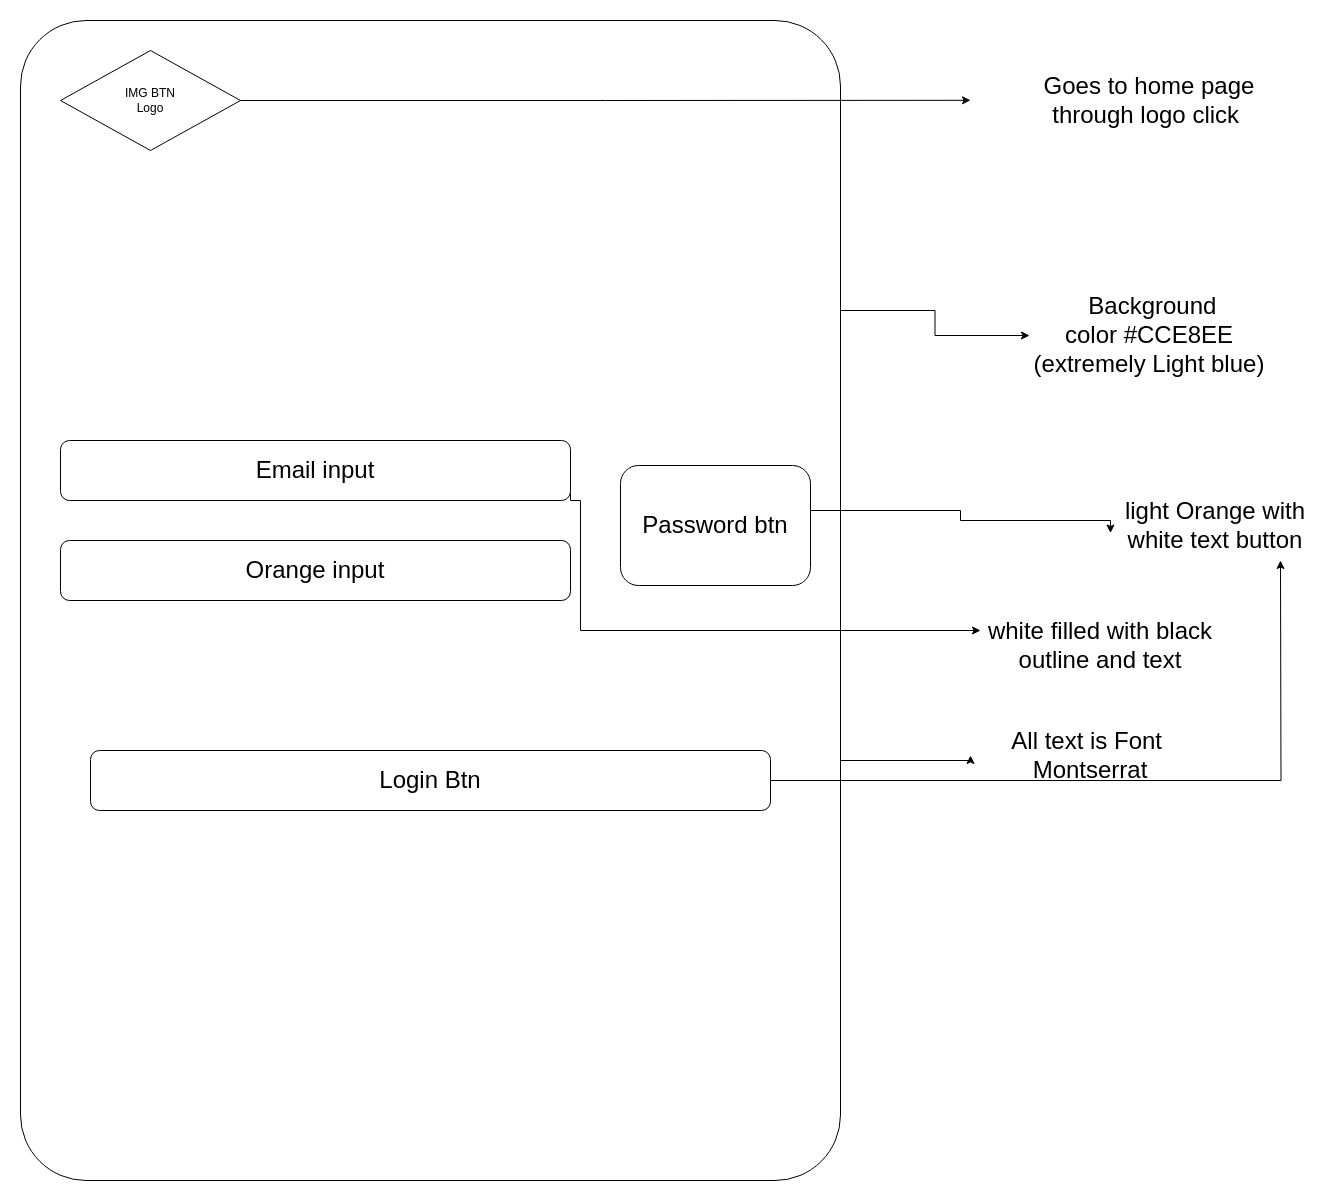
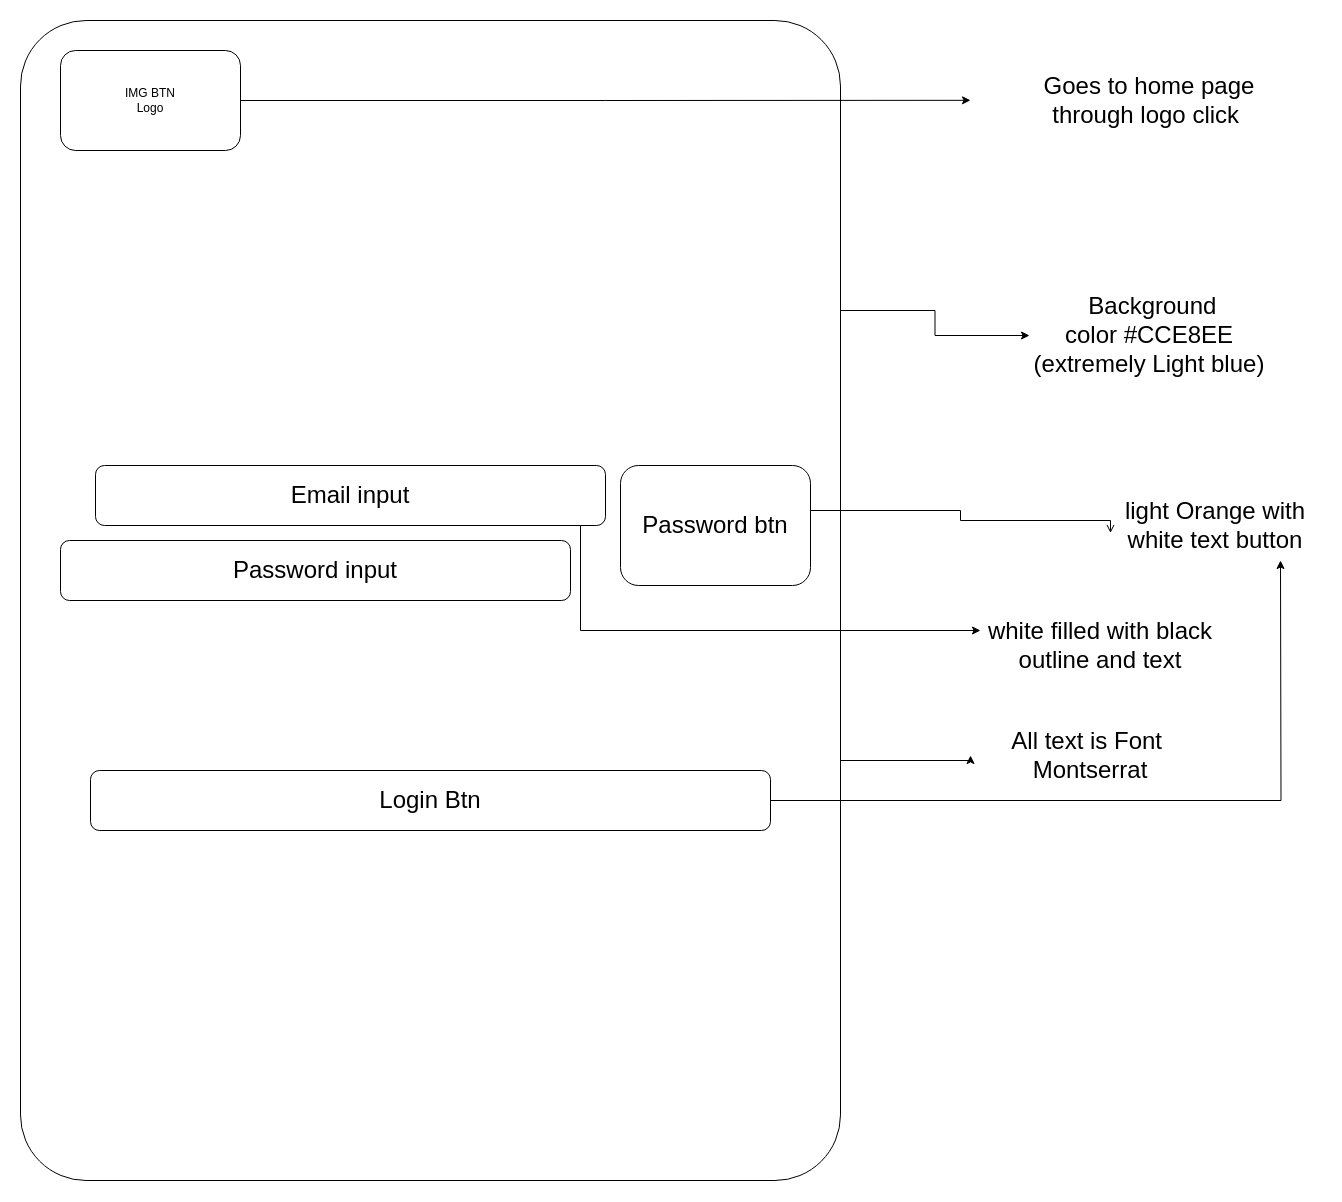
(151, 101) -> (151, 101)
(316, 471) -> (351, 496)
(1111, 525) -> (1111, 526)
(316, 571) -> (316, 571)
(431, 781) -> (431, 801)
